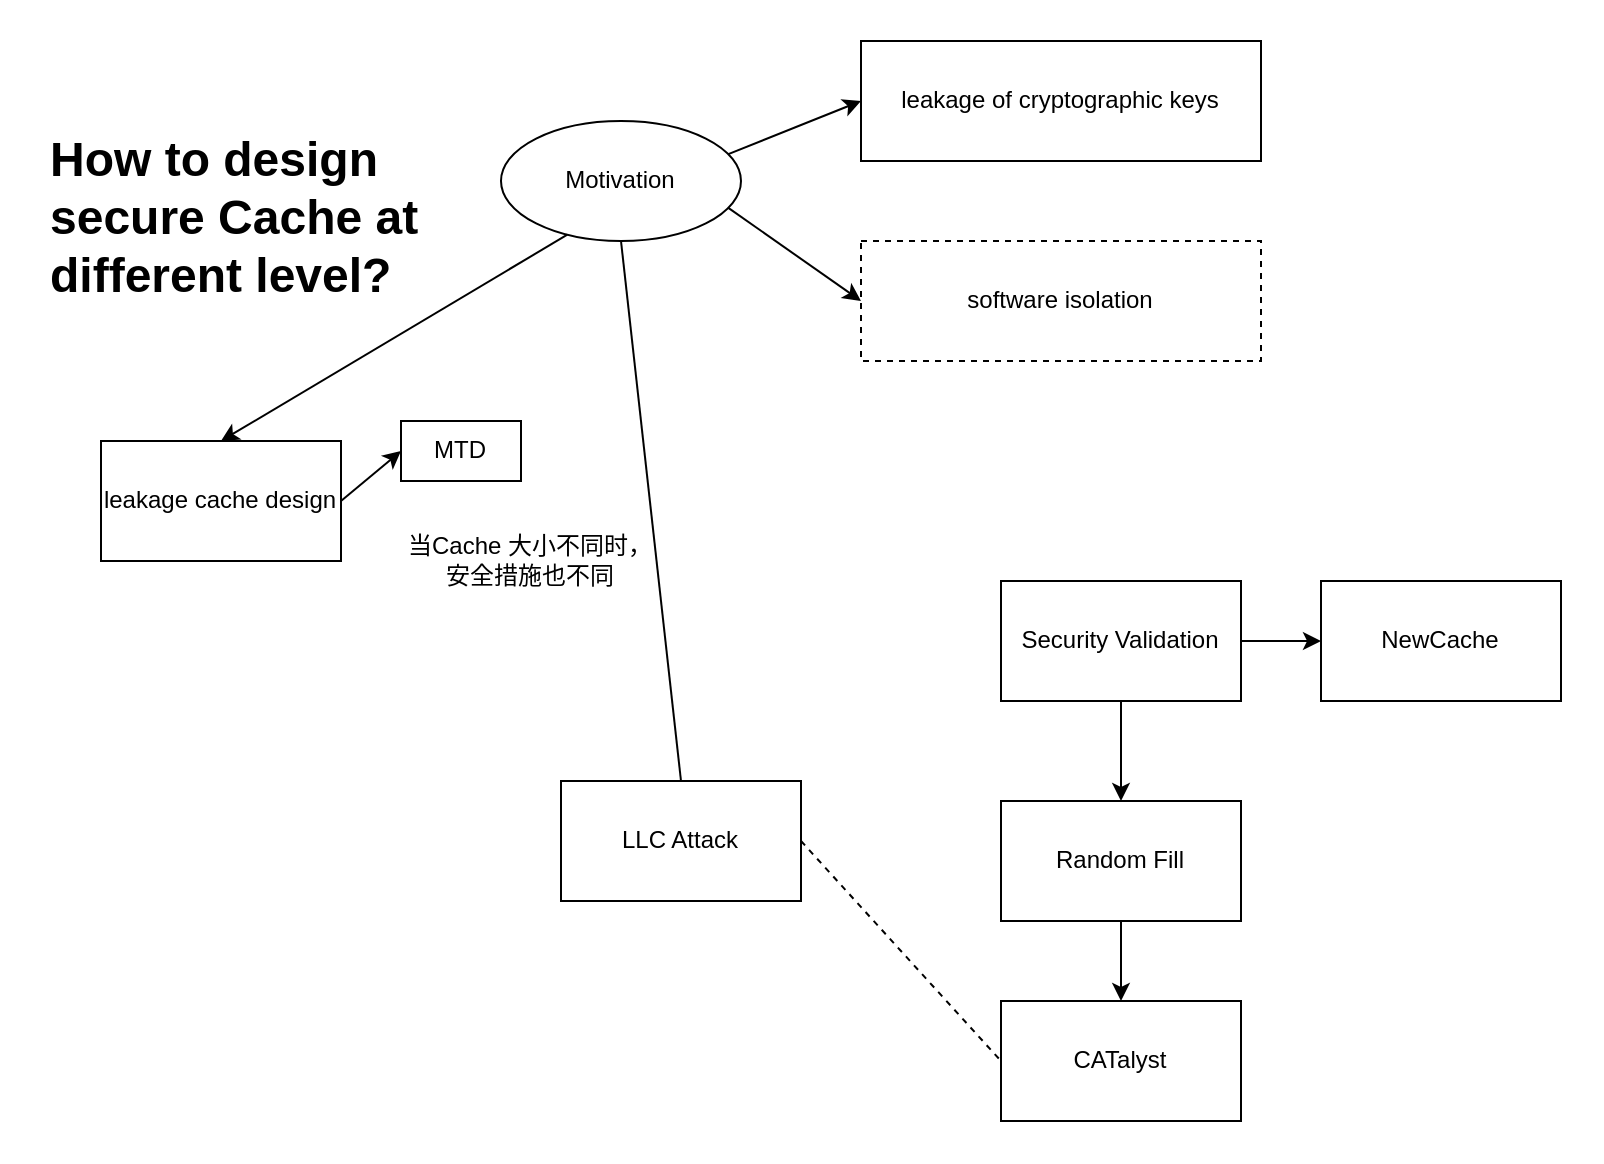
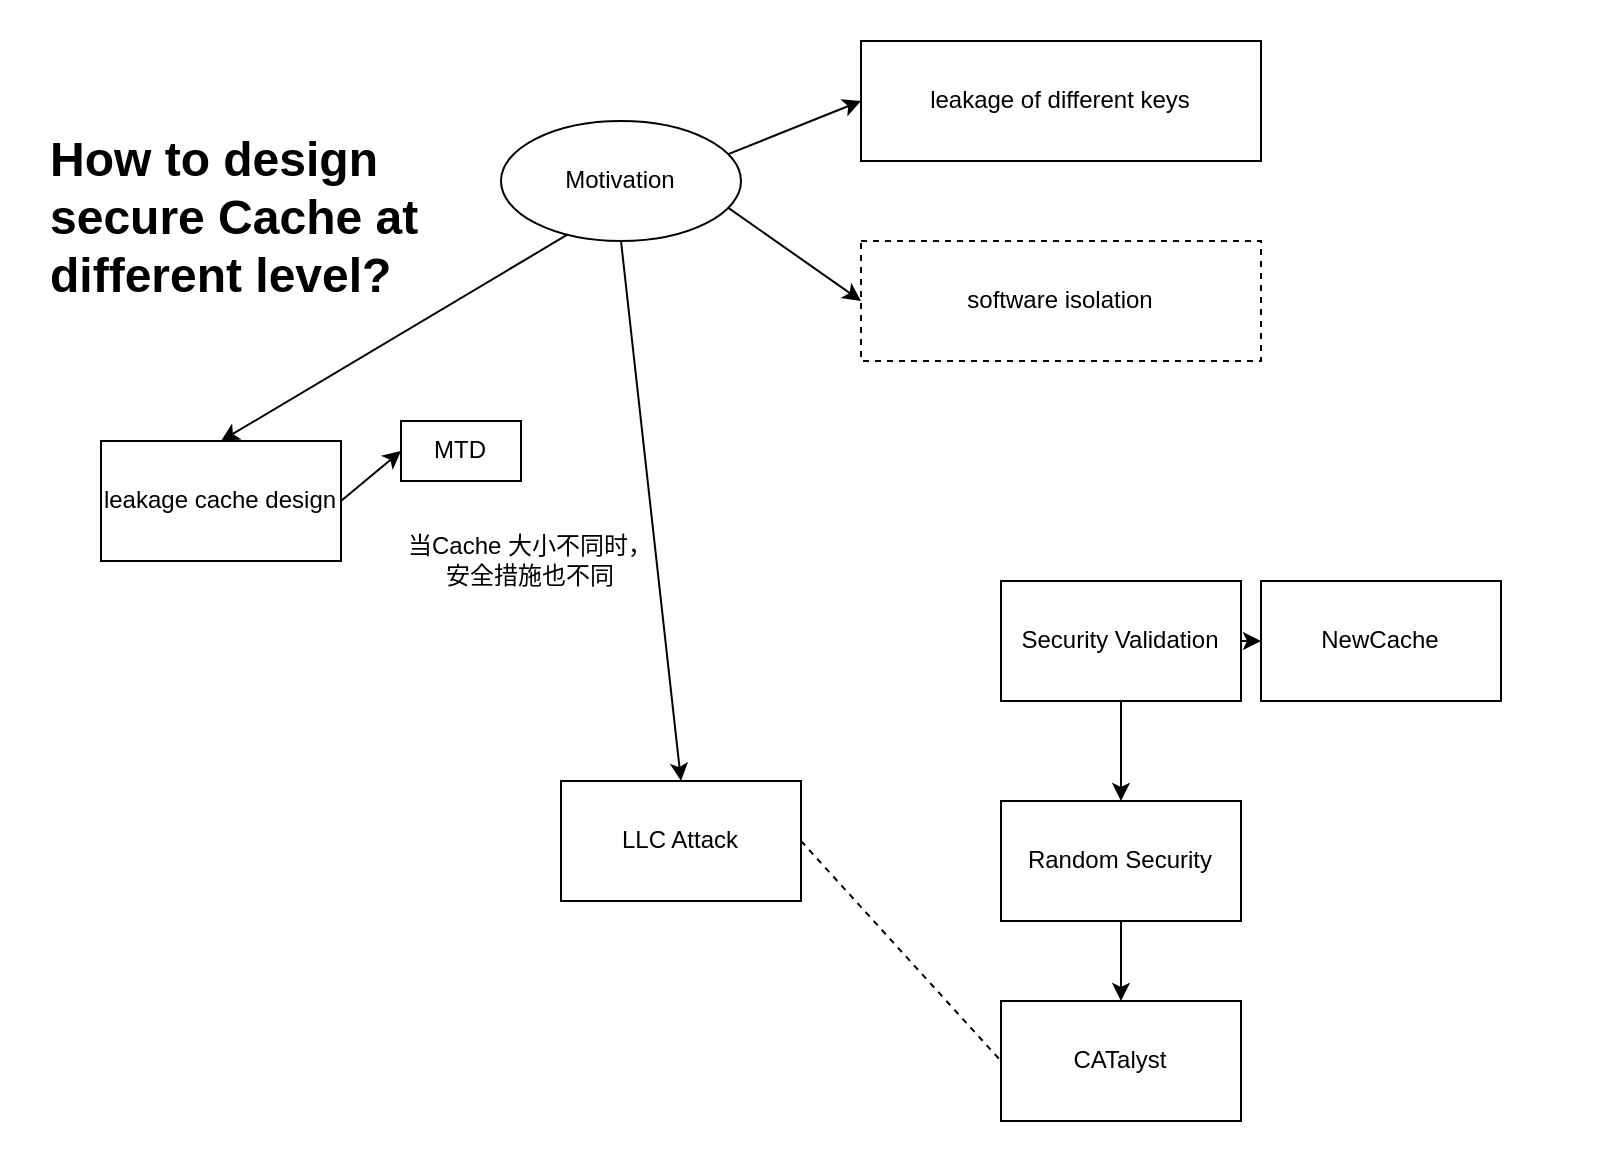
(1061, 101) -> (1061, 101)
(1441, 641) -> (1381, 641)
(680, 771) -> (679, 766)
(1121, 861) -> (1121, 861)
